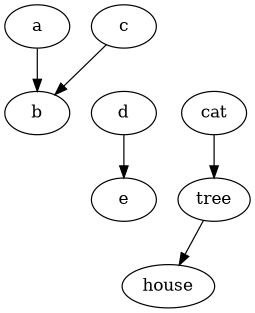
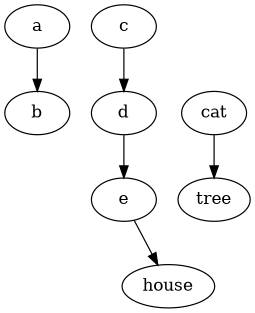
(85, 65) -> (124, 64)
(194, 237) -> (143, 237)
